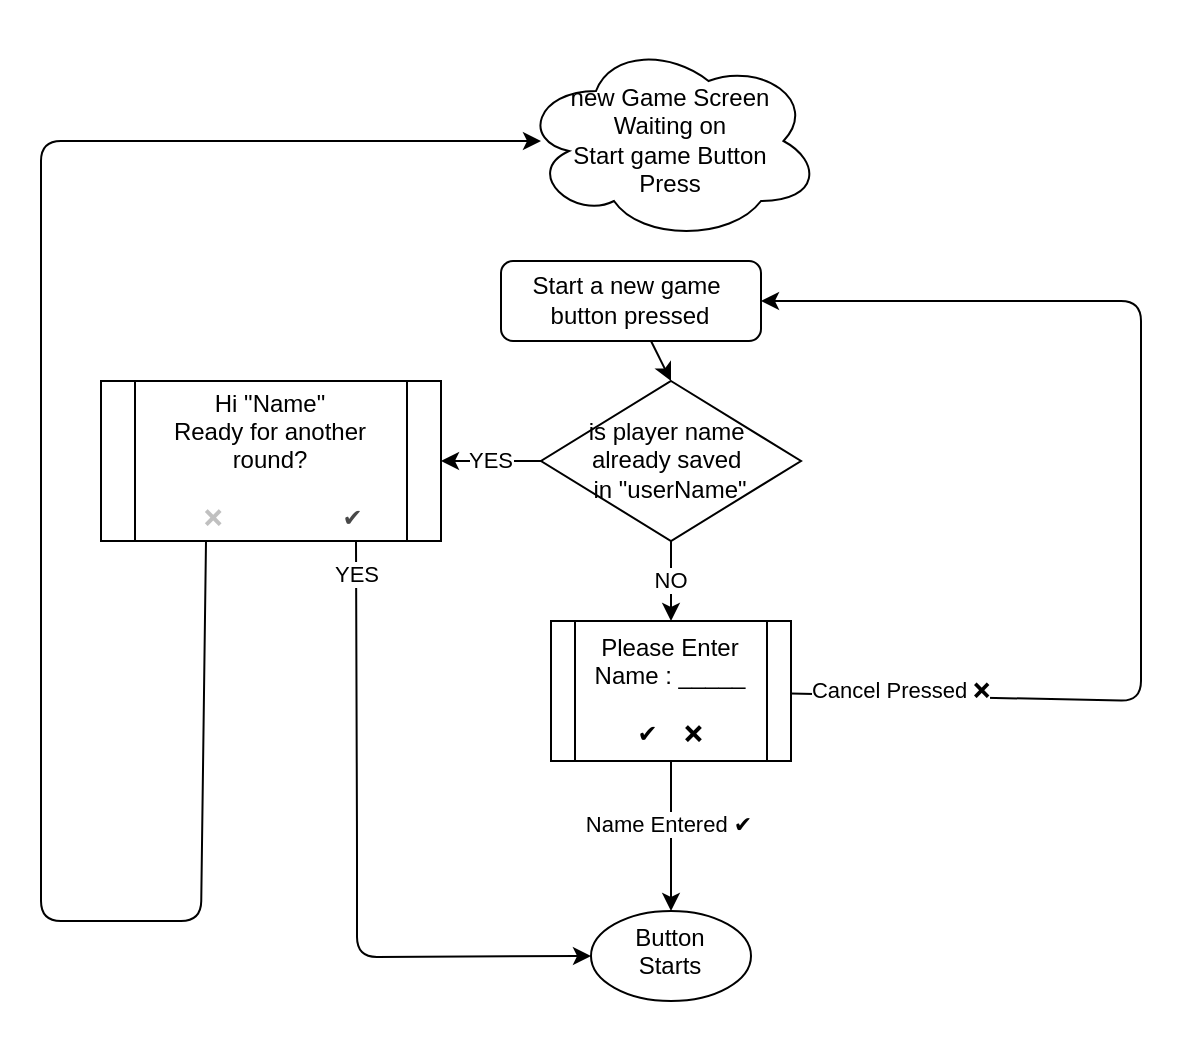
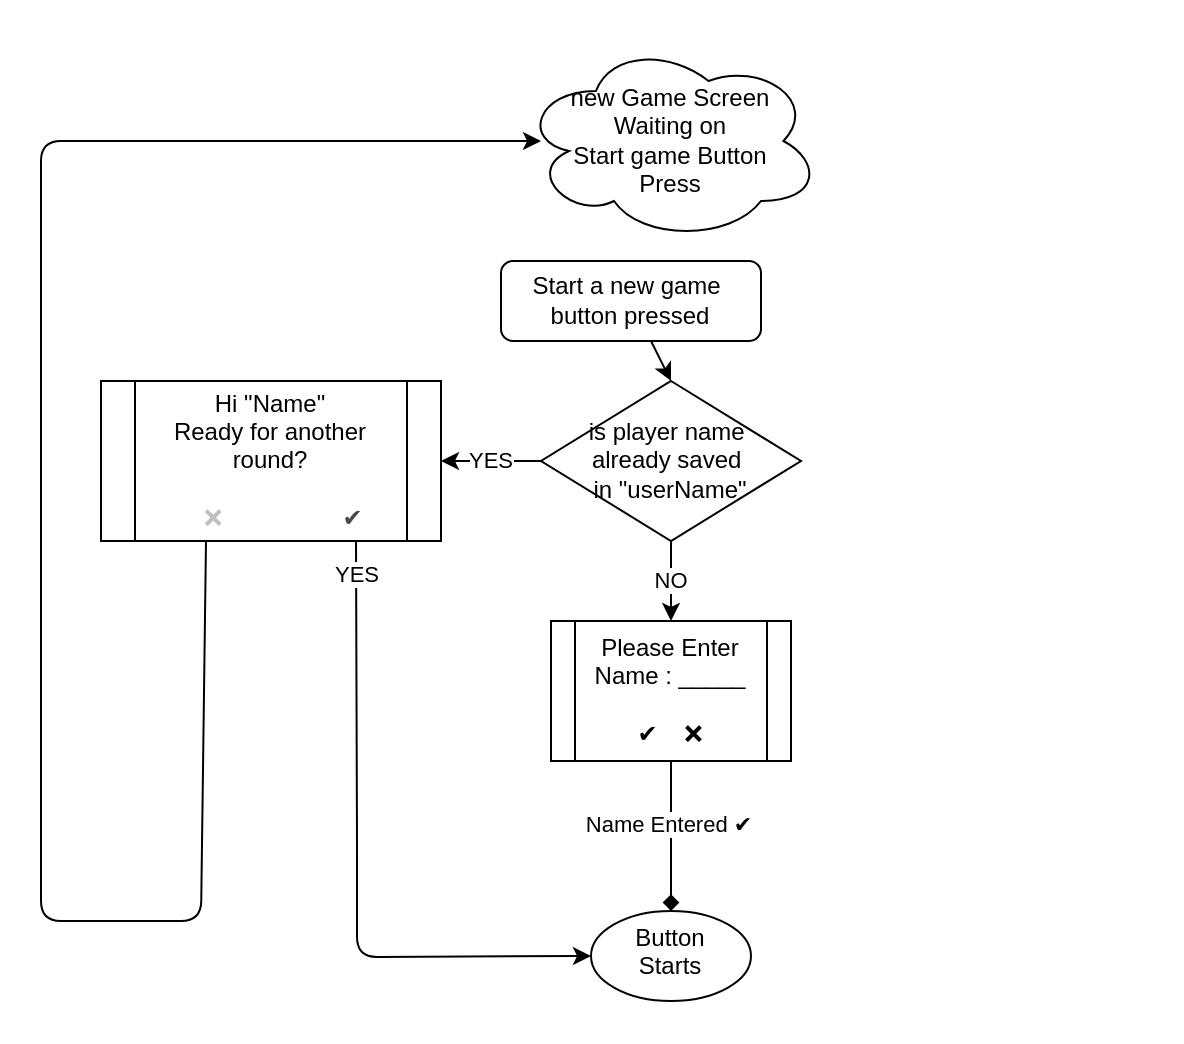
(1141, 438) -> none
(671, 896) -> (671, 895)
